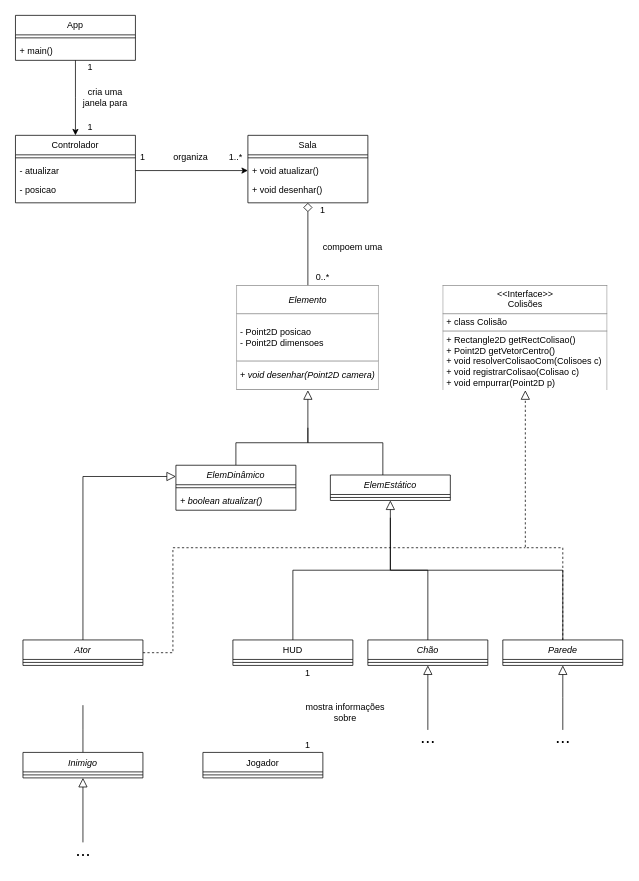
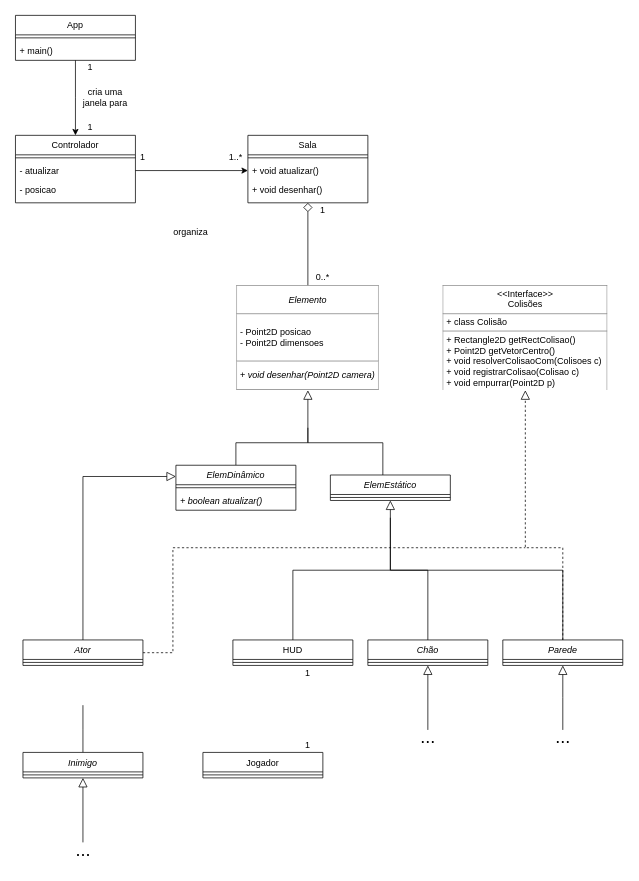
(191, 158) -> (191, 233)
(353, 248) -> none
(345, 713) -> none
